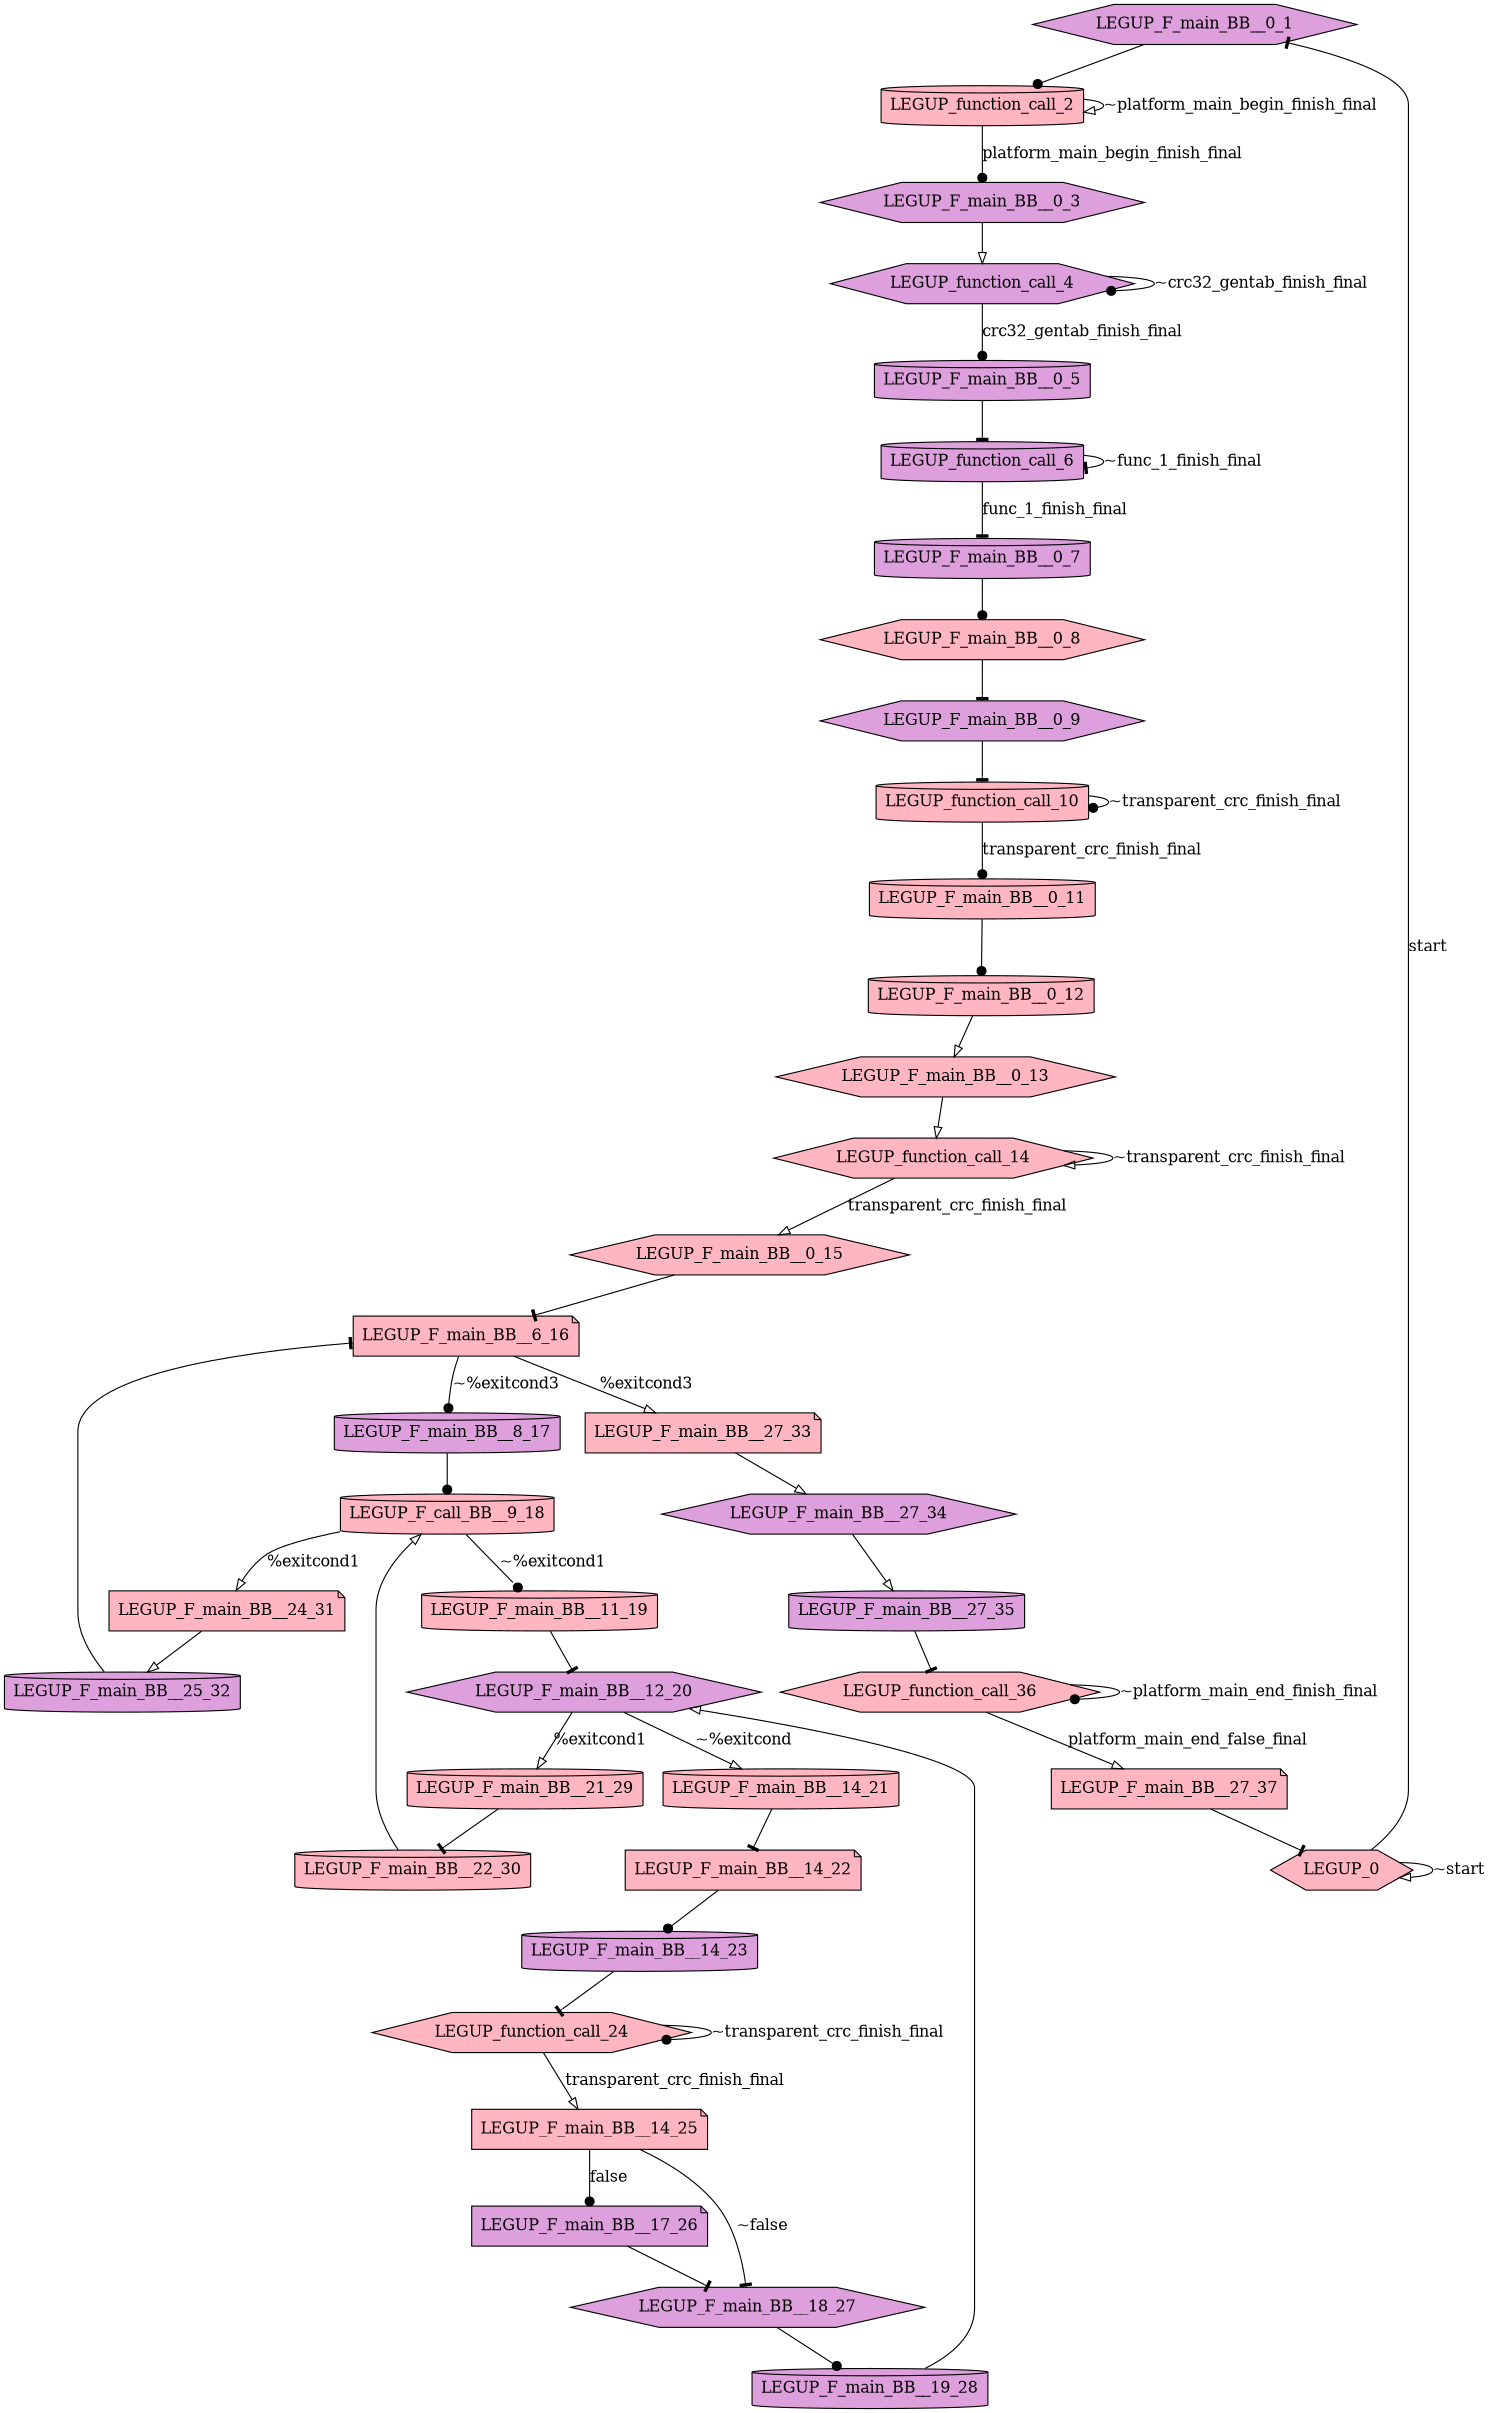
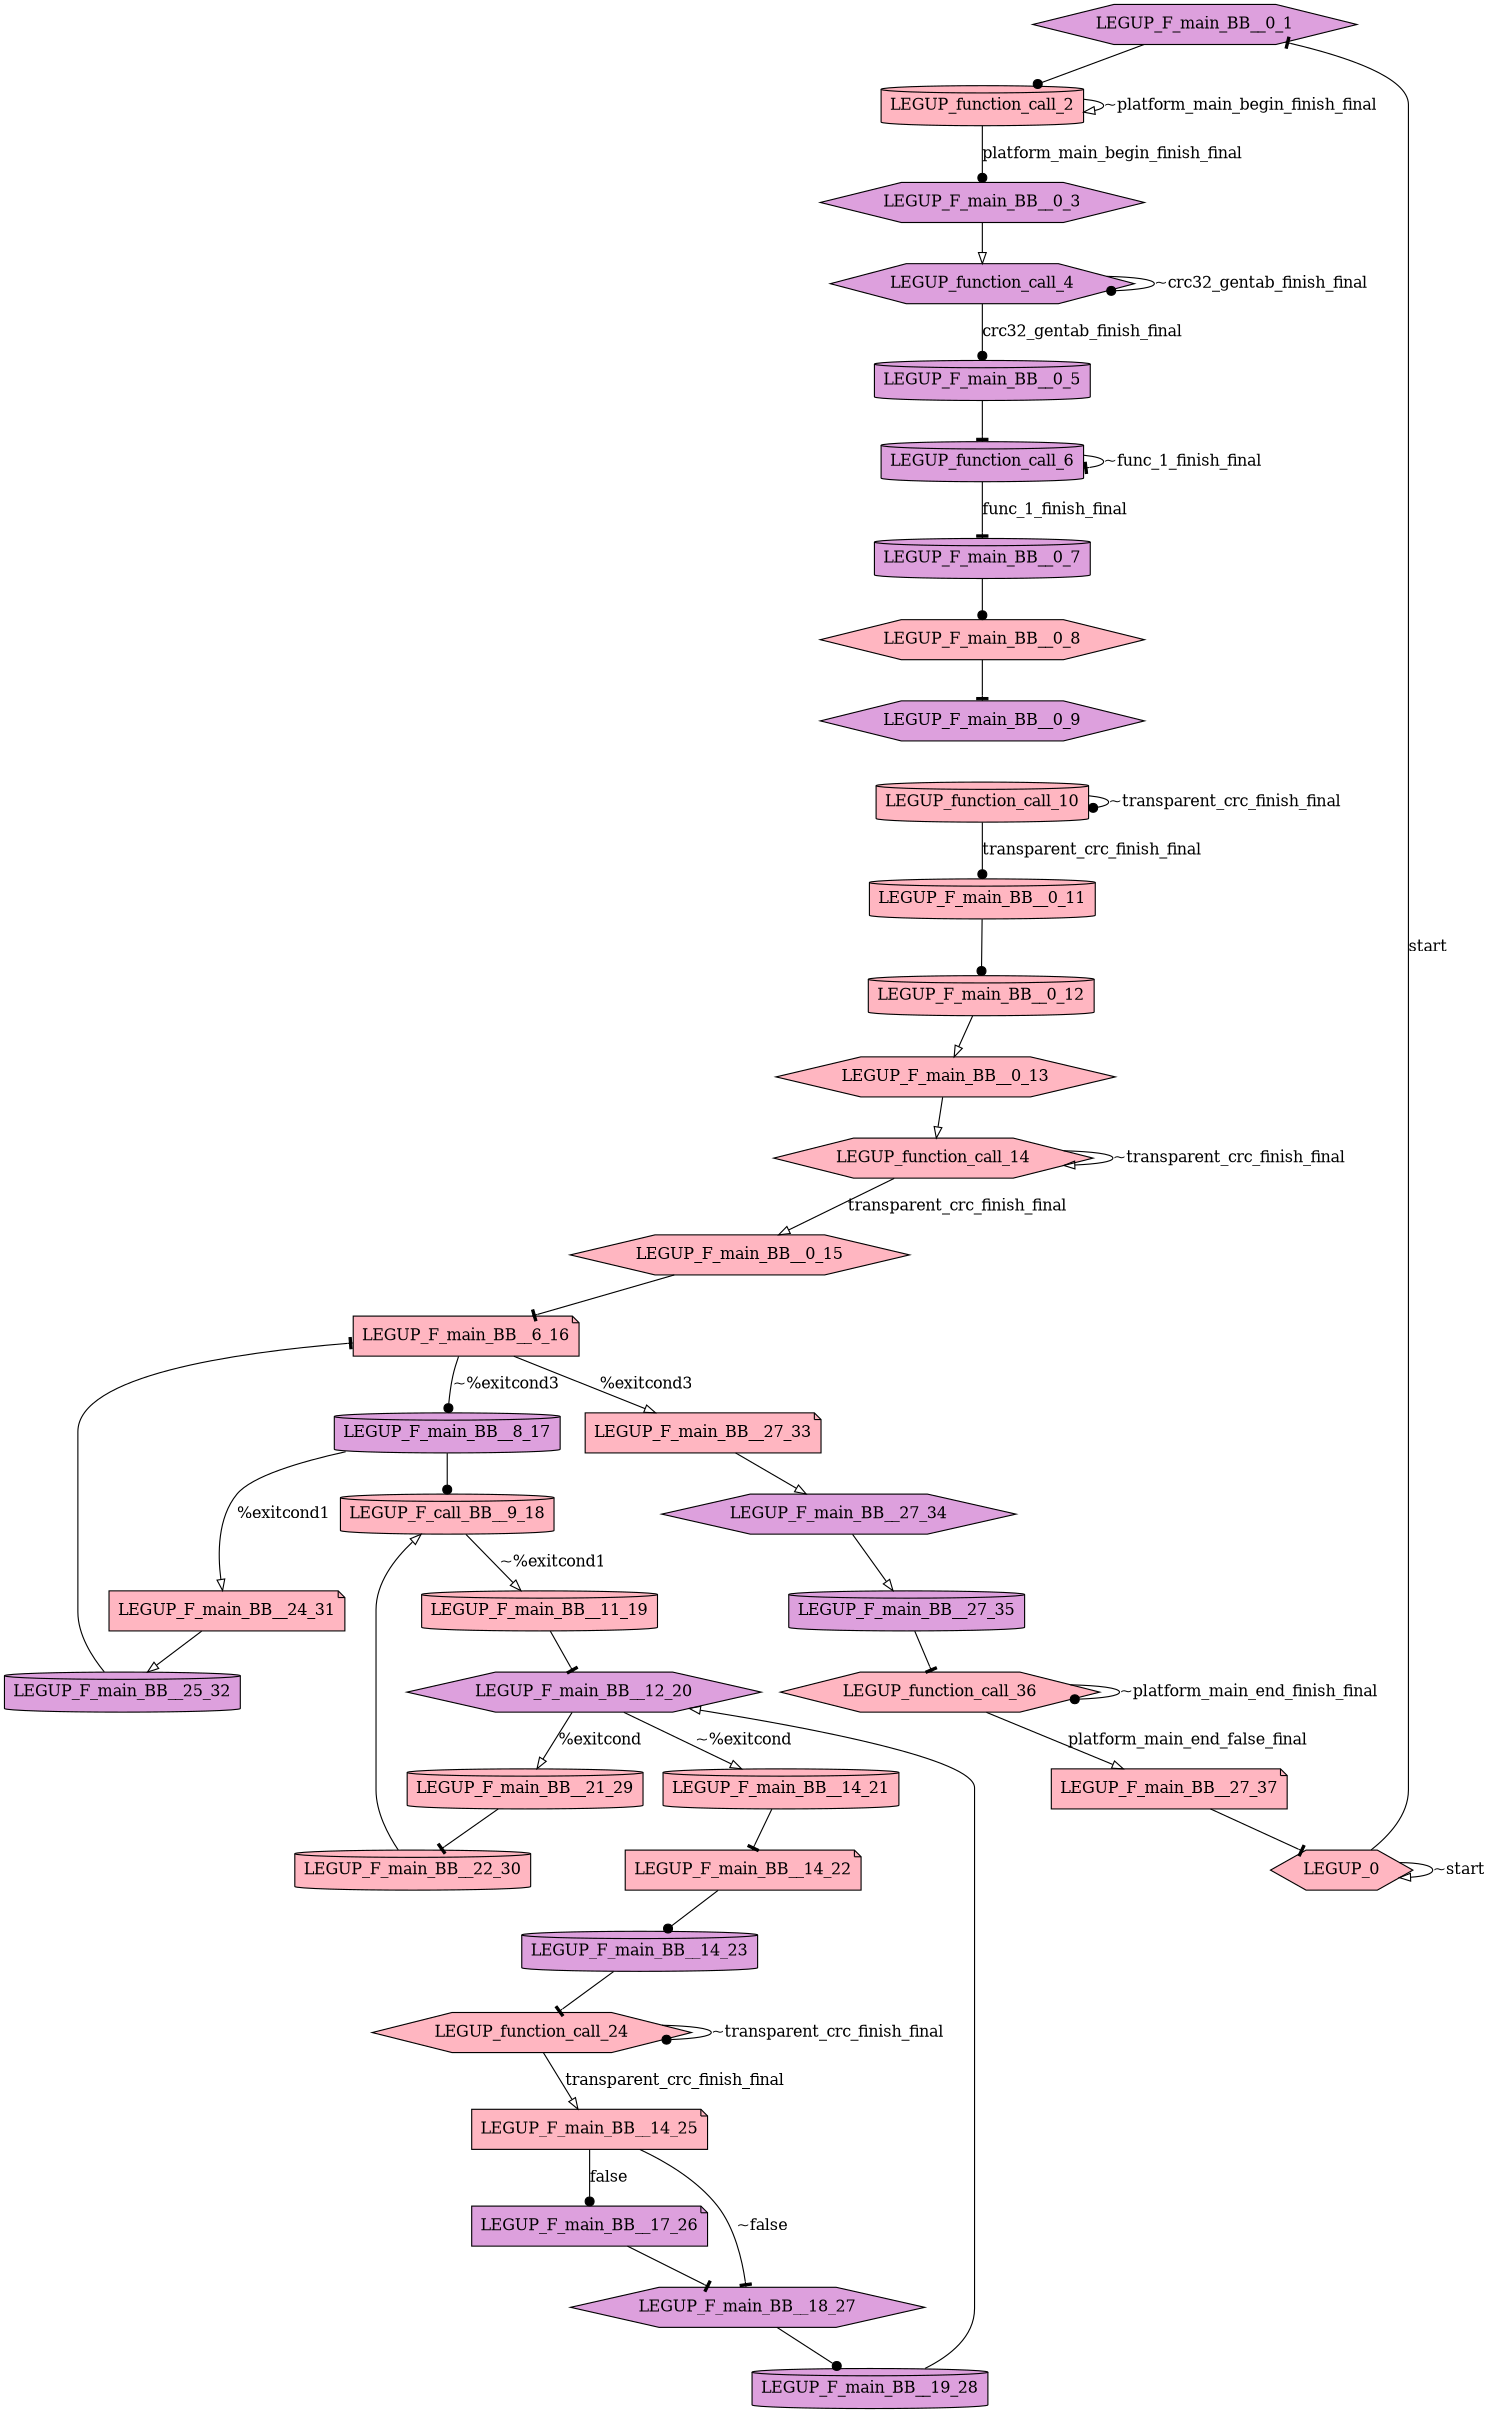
(982, 759) -> none
(285, 1546) -> (248, 1485)
(489, 1558) -> (489, 1558)
(600, 1741) -> (600, 1741)
